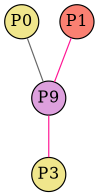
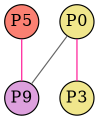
(77, 22) -> (22, 22)
(49, 136) -> (77, 60)
